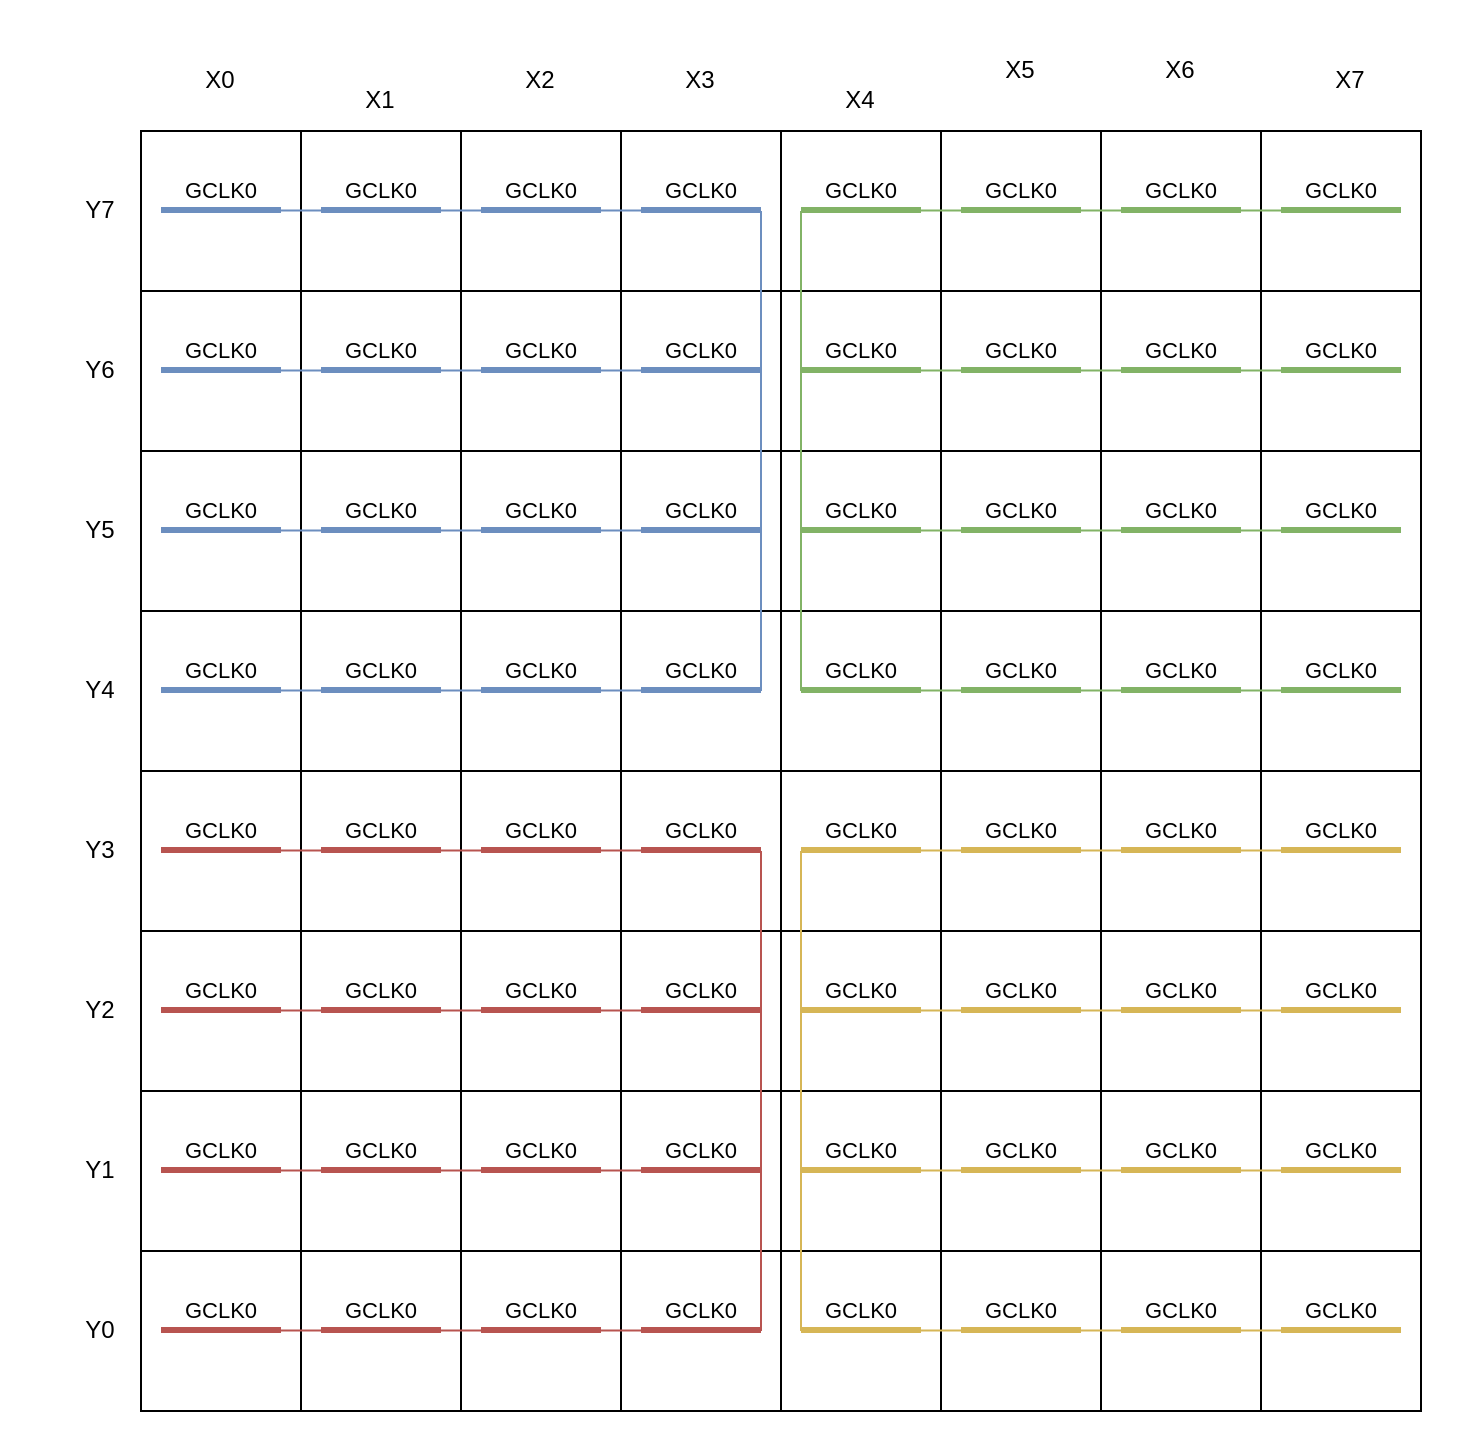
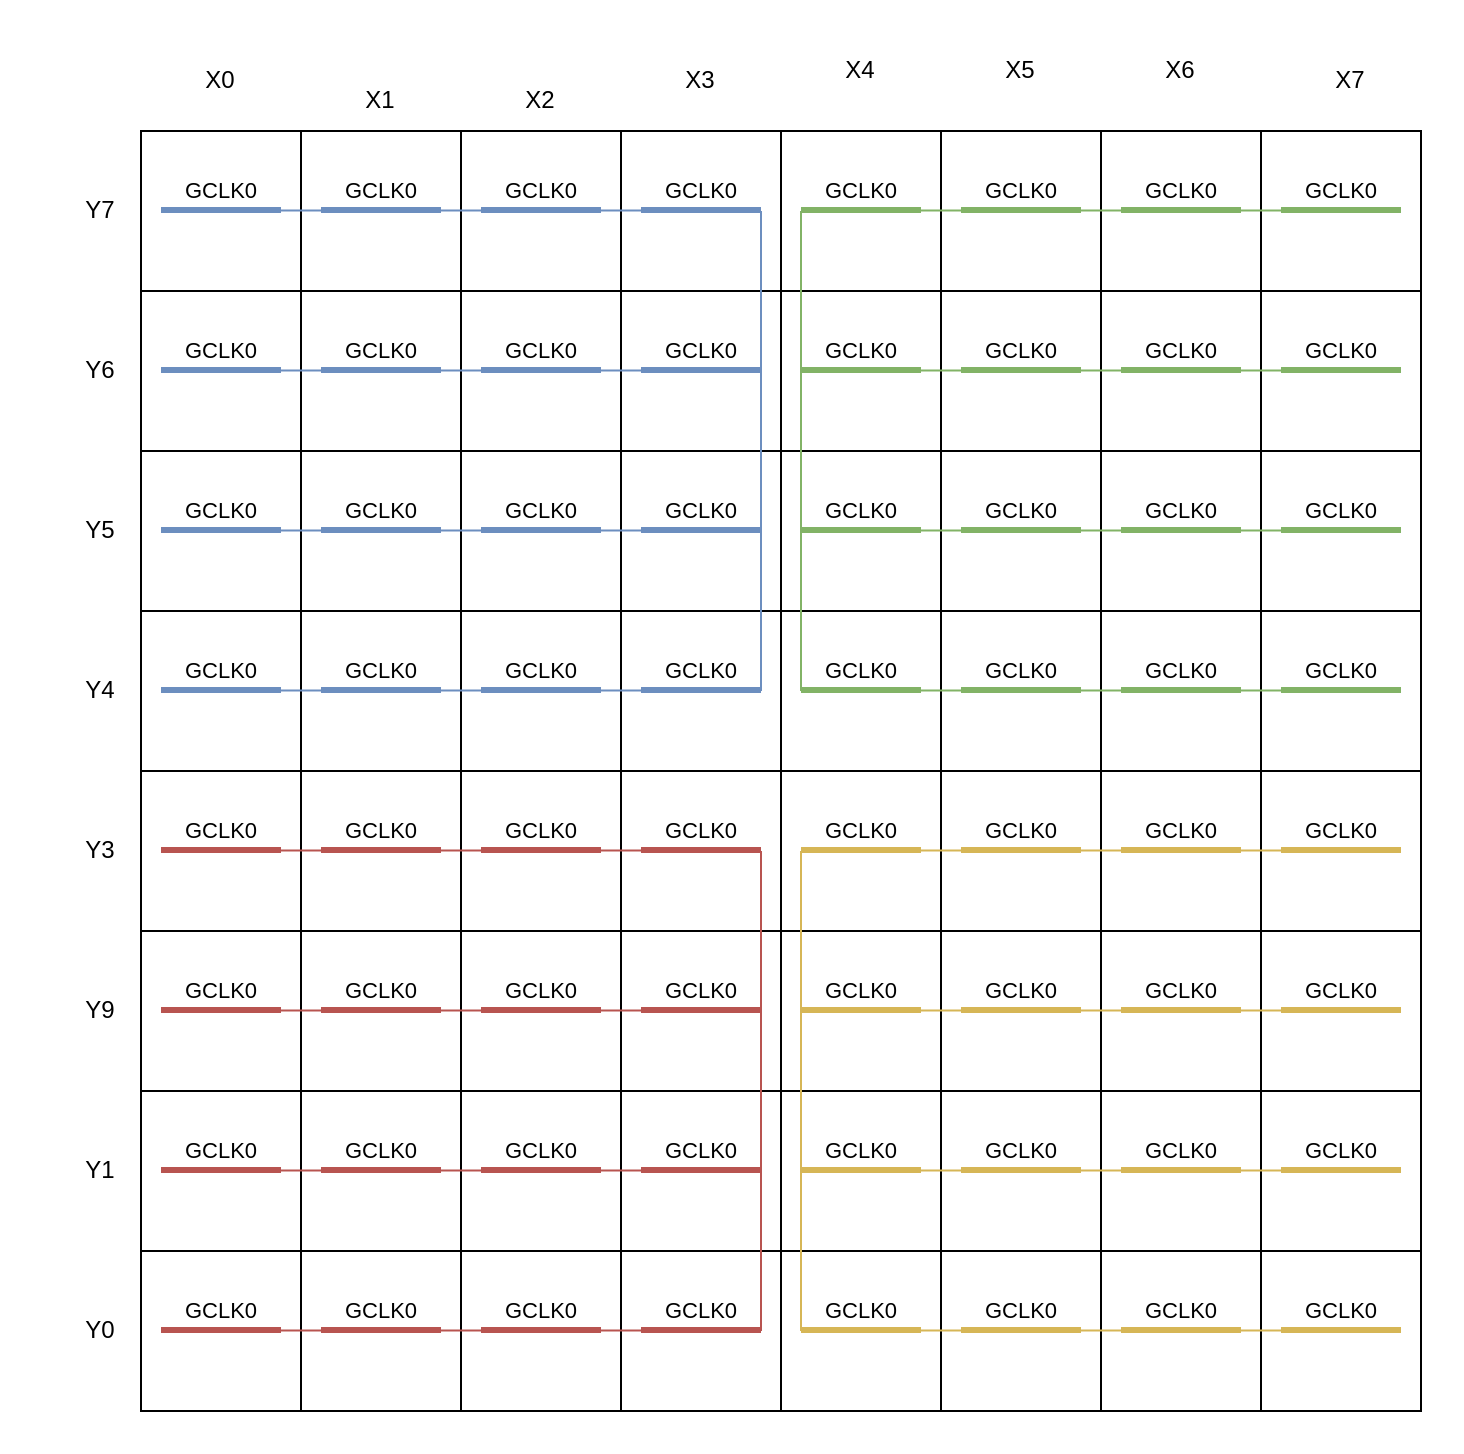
(541, 81) -> (541, 101)
(861, 101) -> (861, 71)
(101, 1011) -> (101, 1011)
